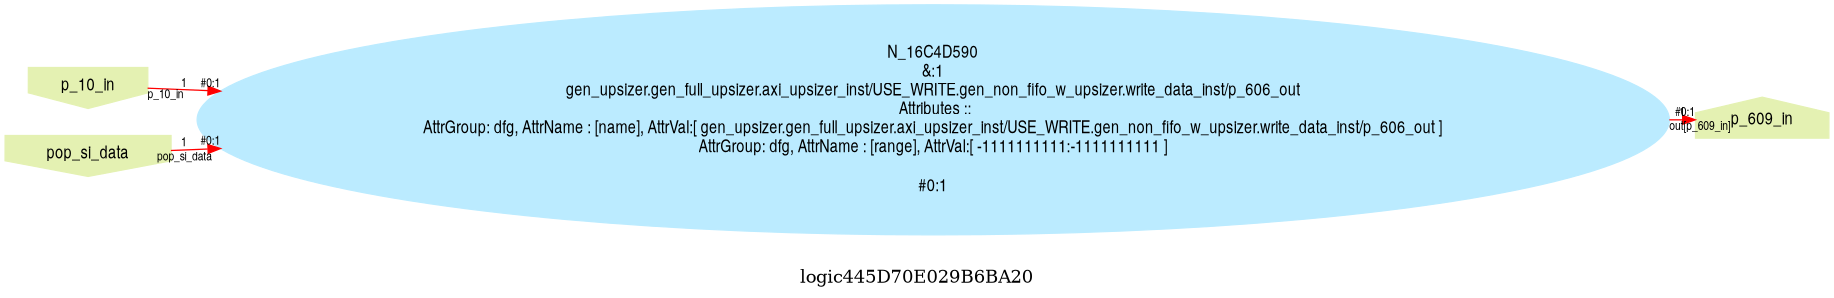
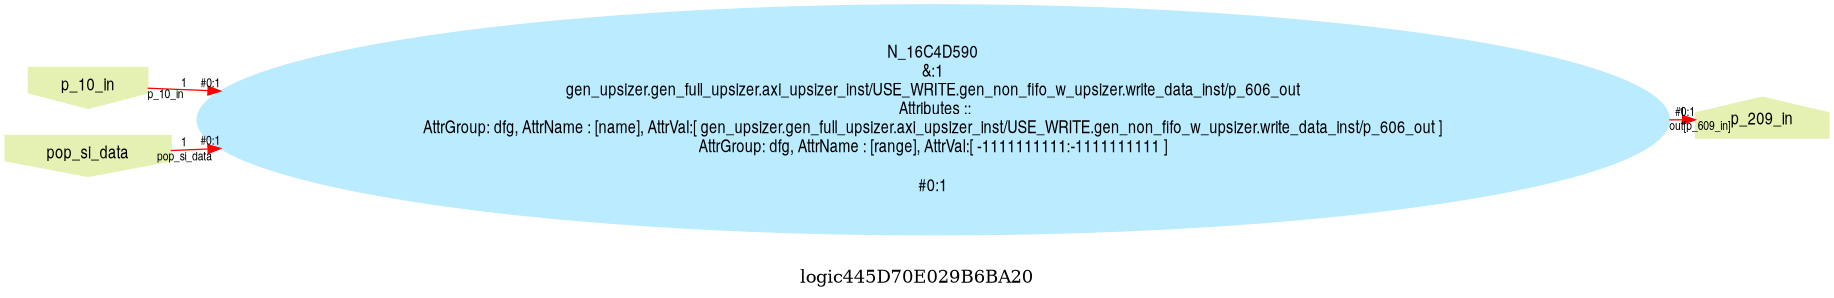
(1762, 120) -> (1762, 120)
